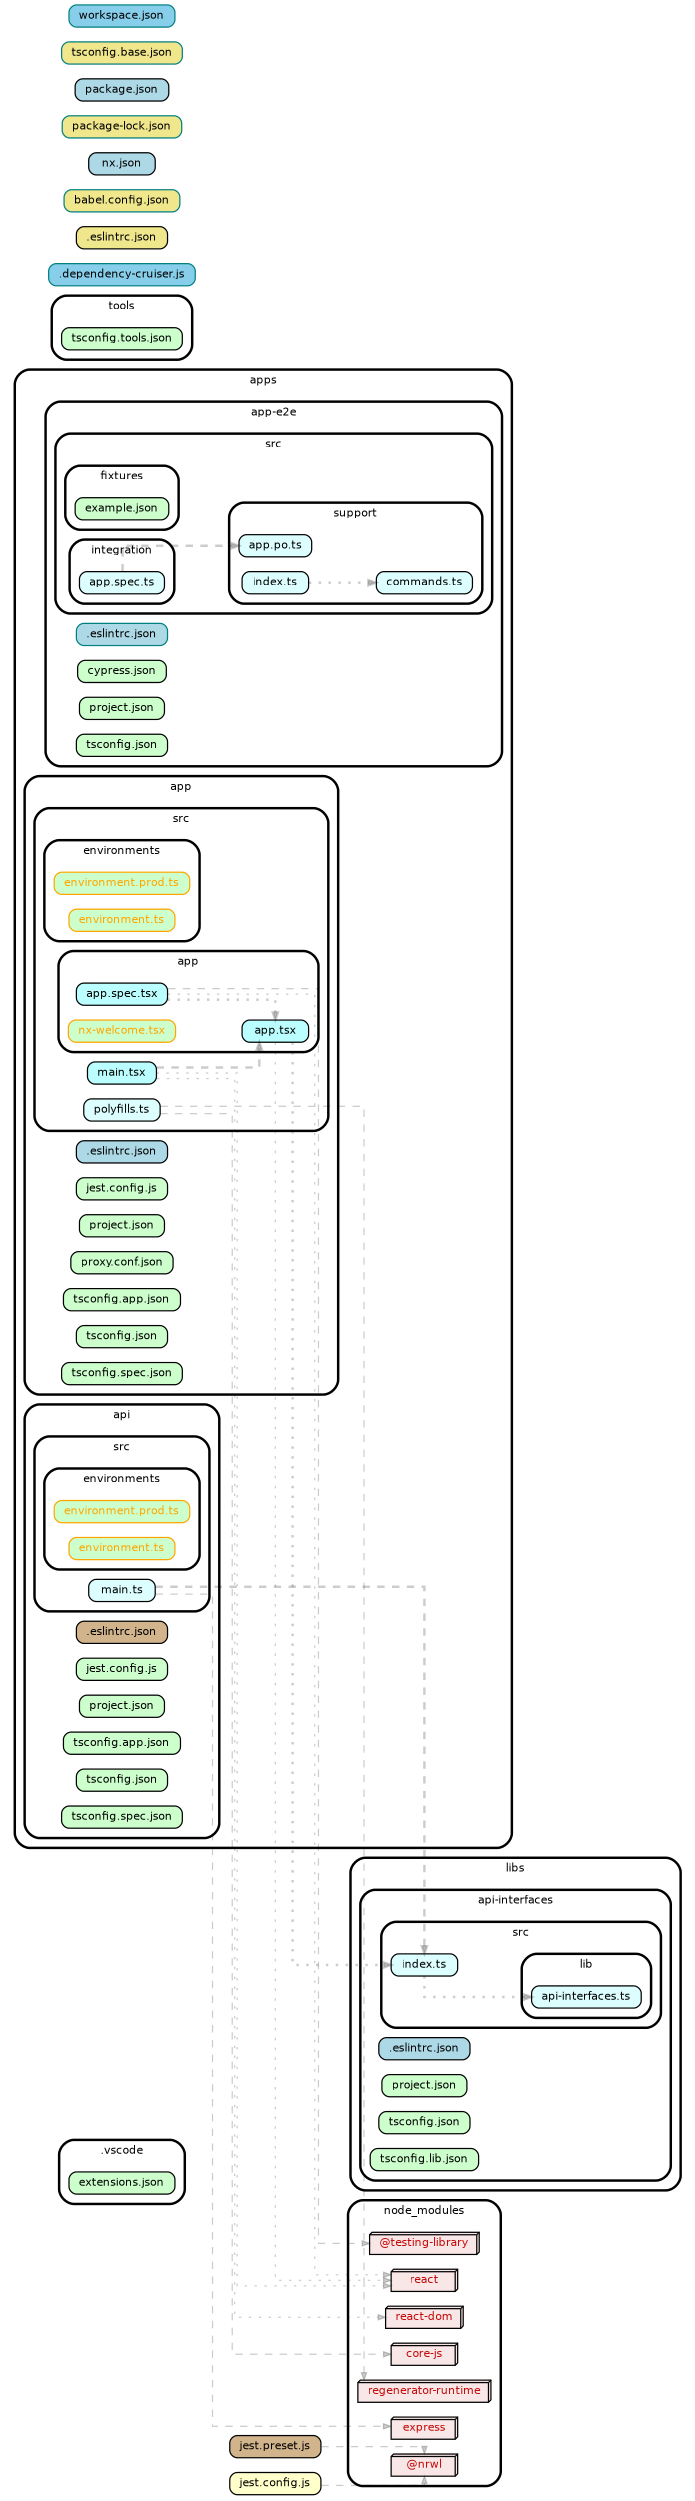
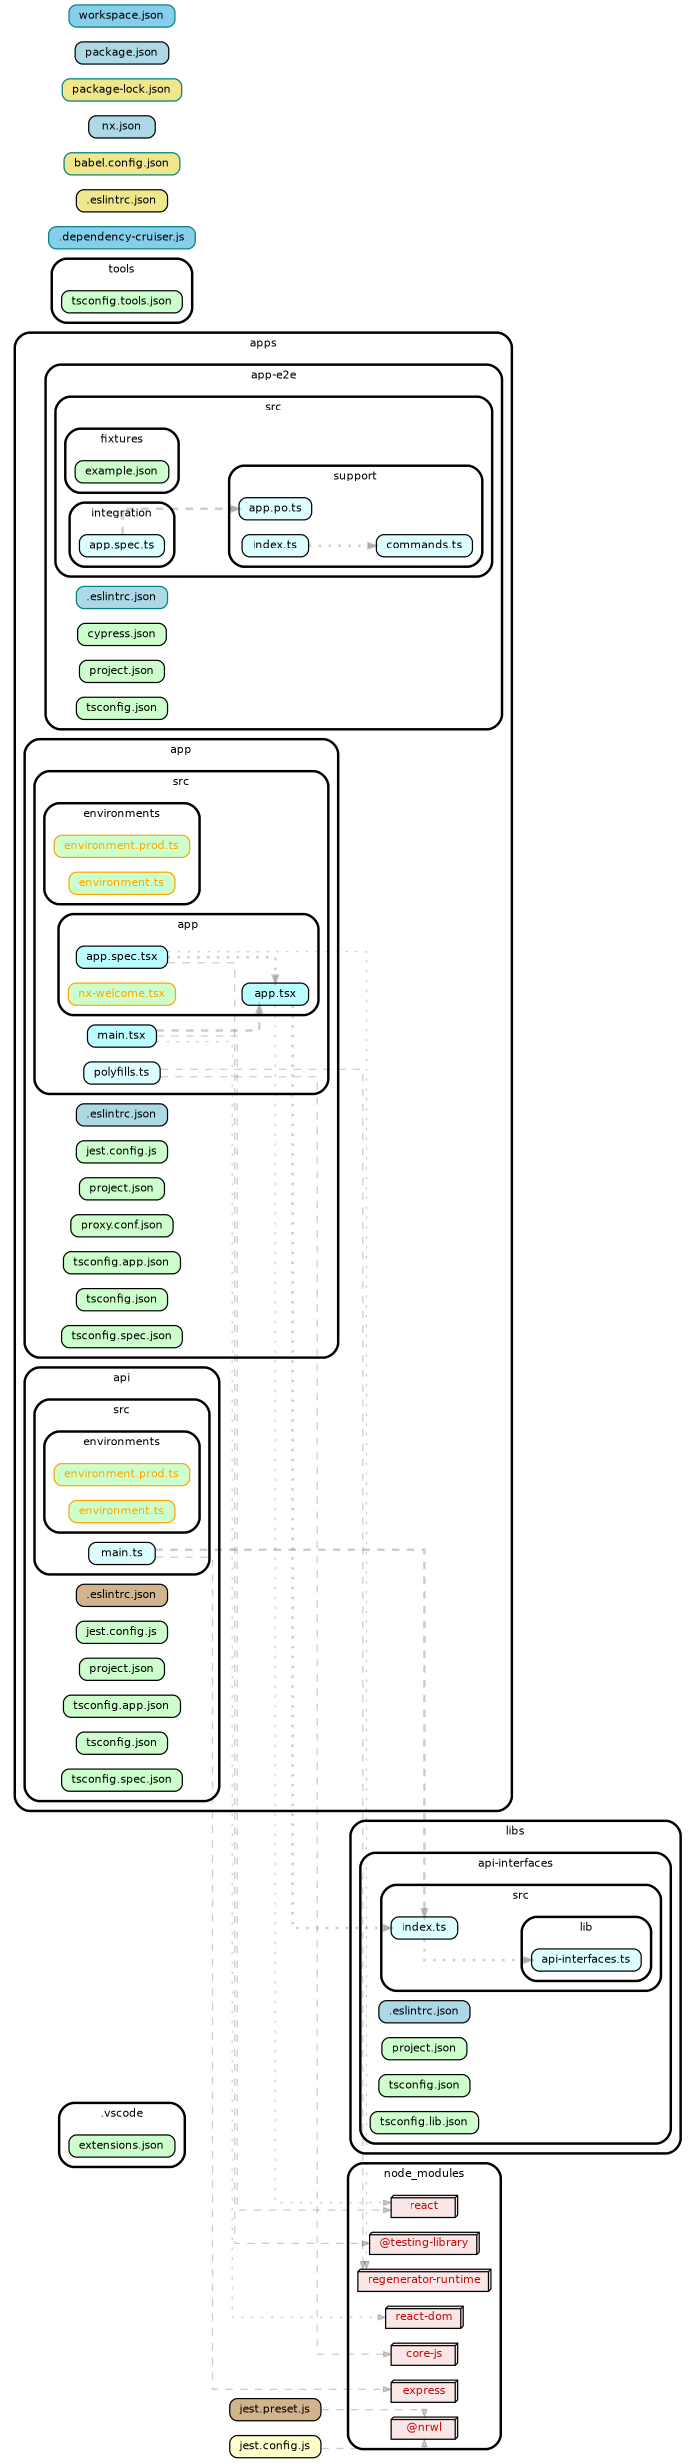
(122, 53) -> none
(315, 1595) -> (367, 1507)
(237, 1712) -> (237, 1656)
